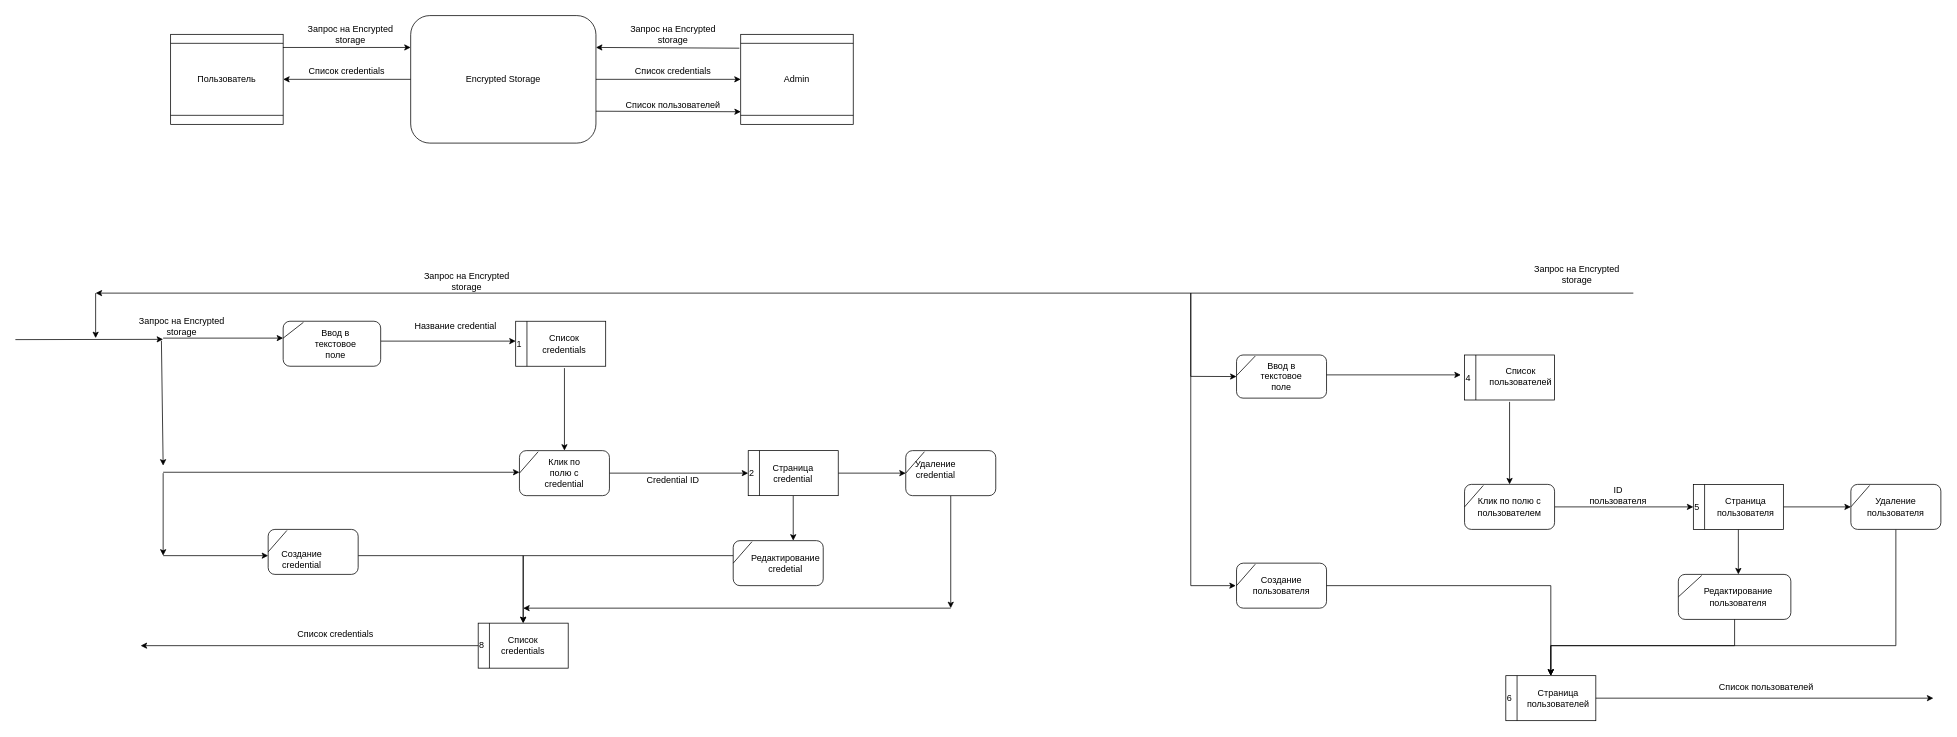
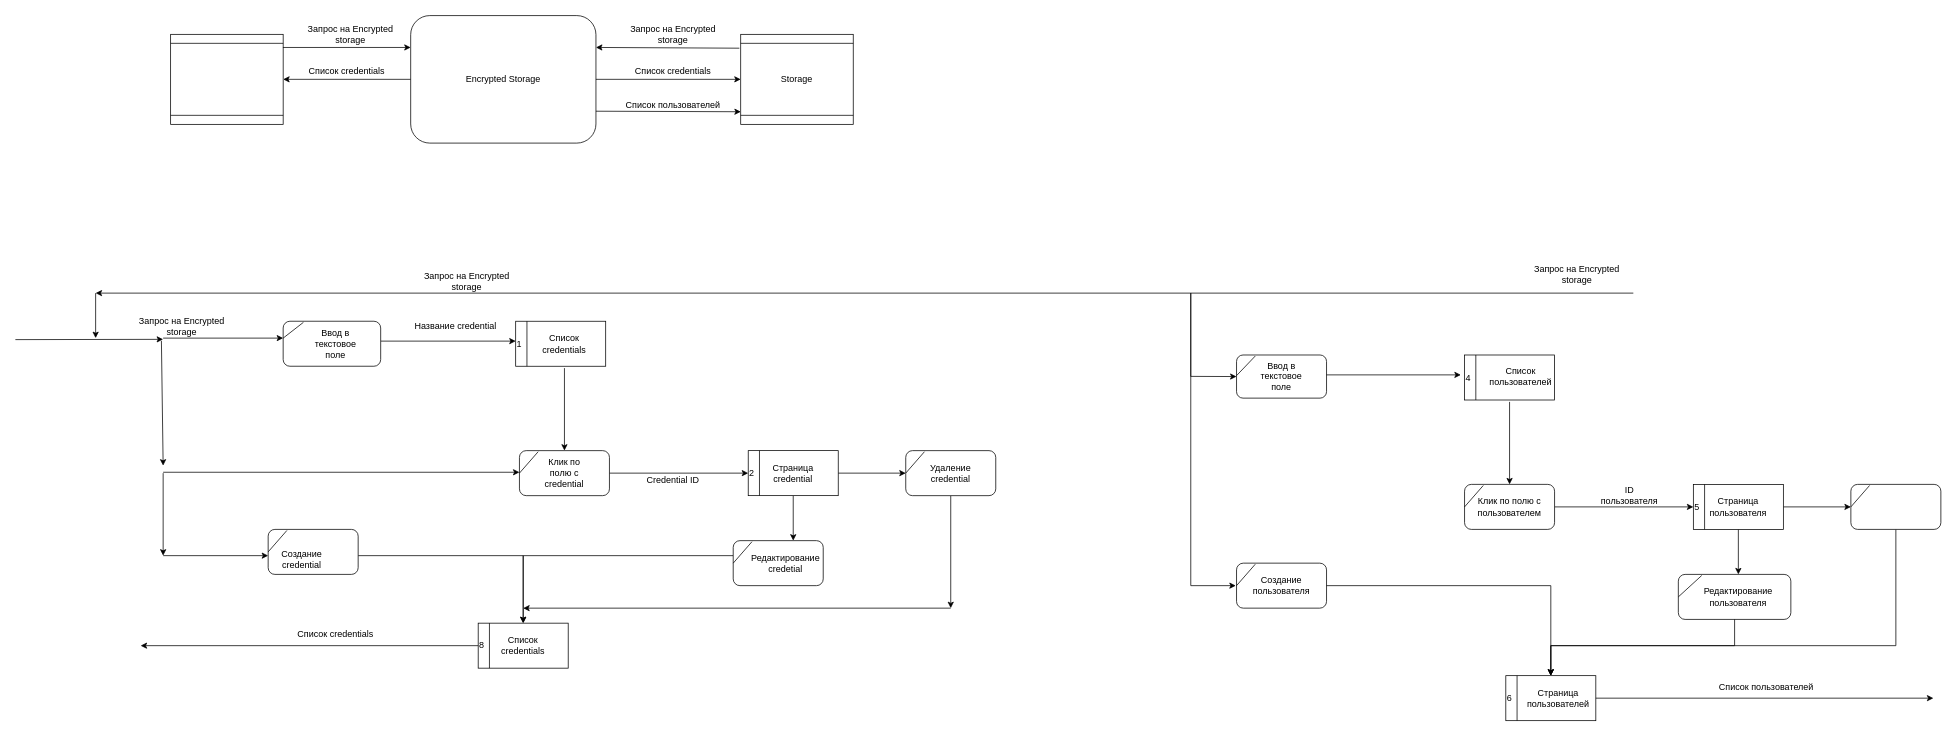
(227, 79) -> none
(797, 79) -> (797, 79)
(936, 469) -> (951, 473)
(1618, 495) -> (1629, 495)
(1746, 507) -> (1738, 507)
(1896, 507) -> none
